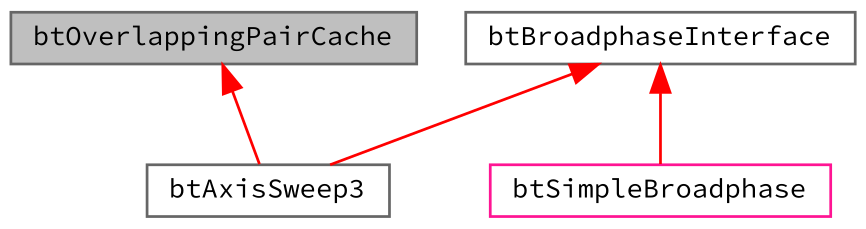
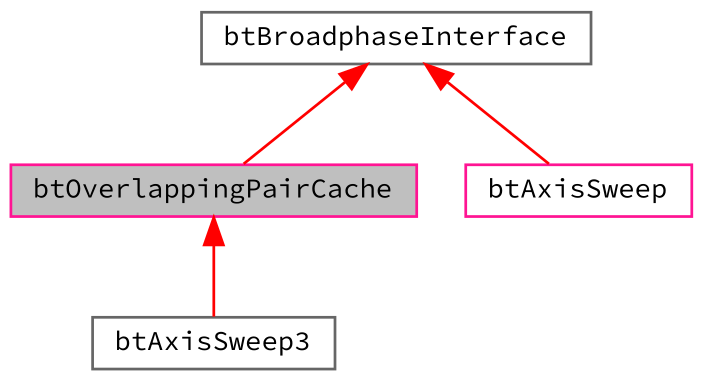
(214, 38) -> (214, 191)
(451, 119) -> (294, 123)
(660, 191) -> (579, 191)
